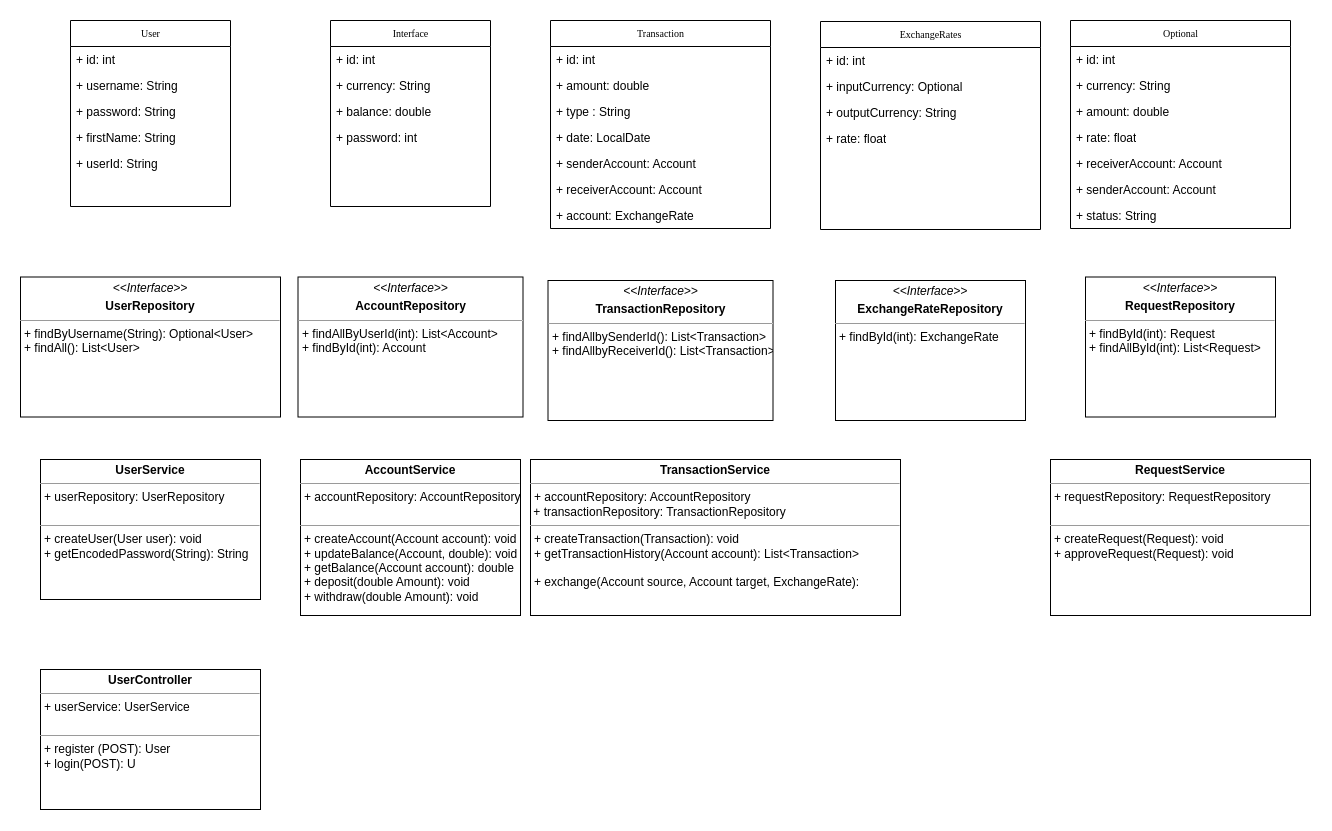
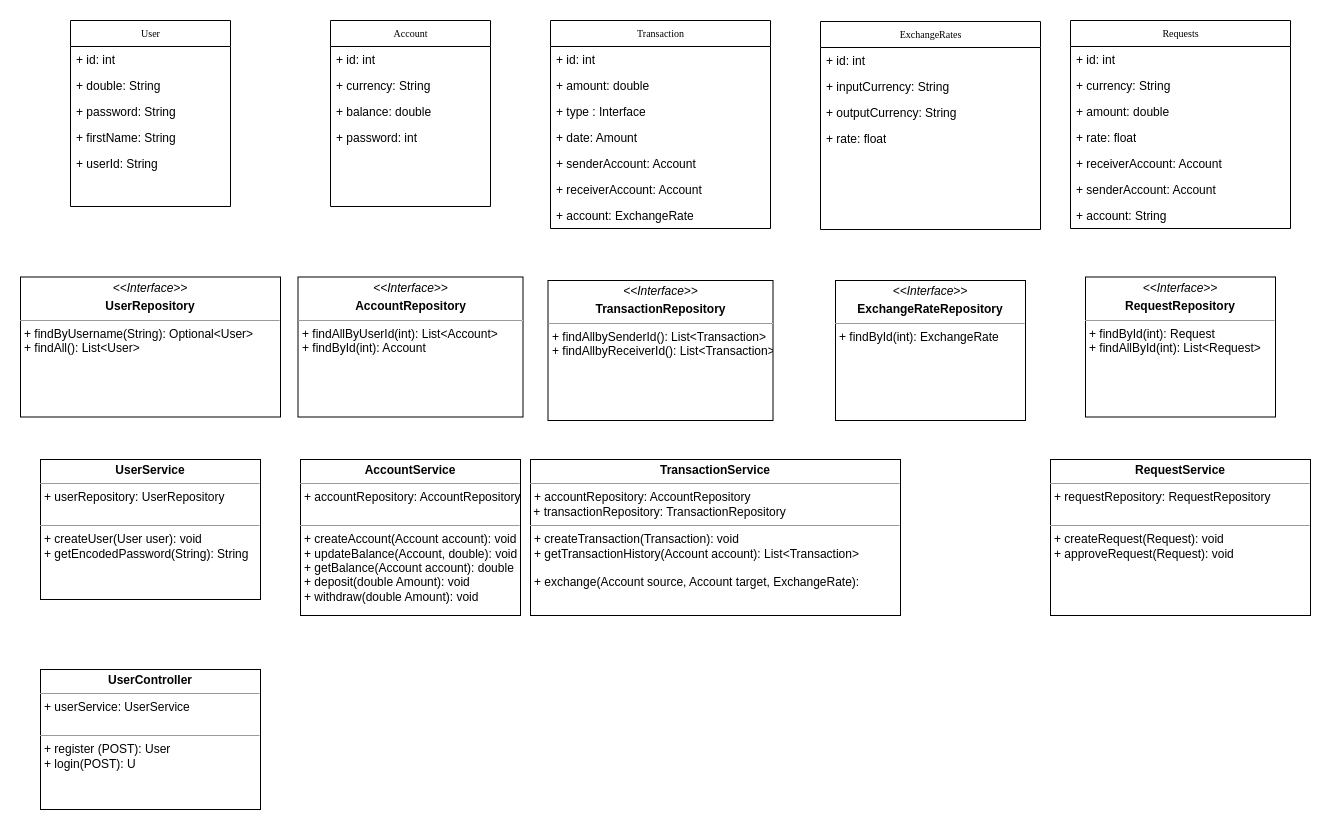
(411, 34) -> (411, 34)
(1181, 34) -> (1181, 34)
(131, 87) -> (122, 87)
(901, 88) -> (896, 88)
(599, 113) -> (611, 113)
(607, 139) -> (599, 139)
(1124, 217) -> (1127, 217)
